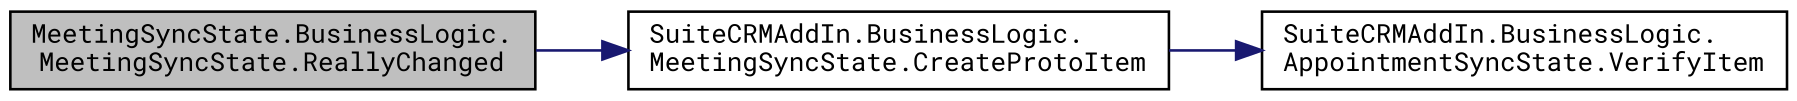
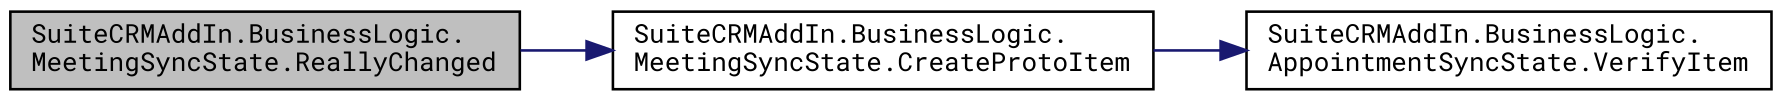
(273, 50) -> (265, 50)
